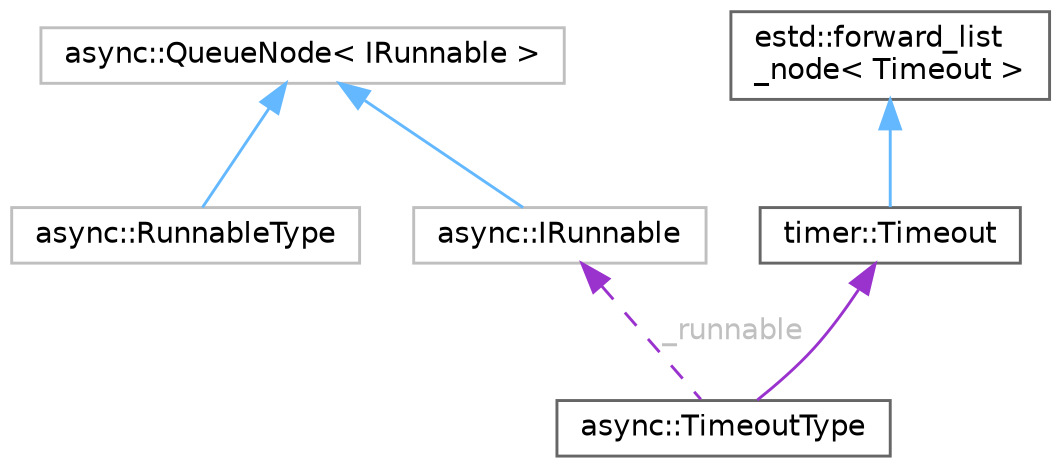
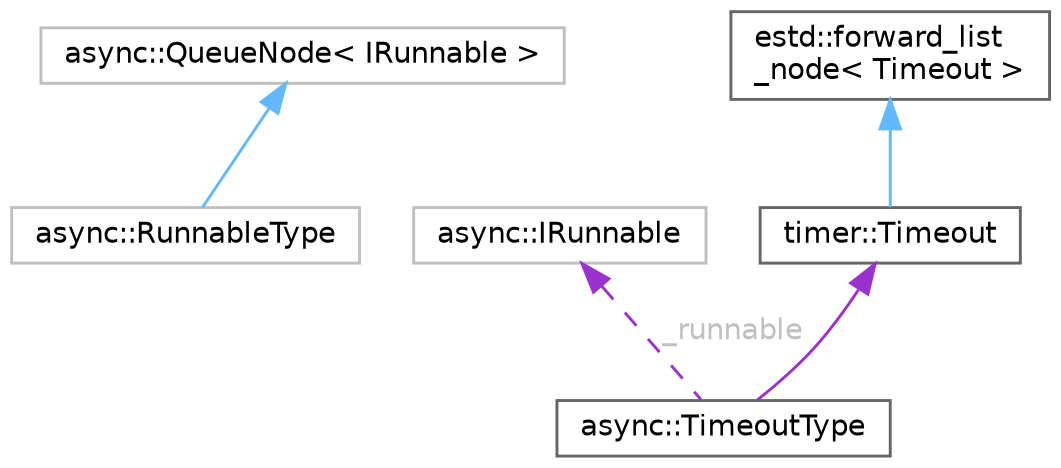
(444, 154) -> none
